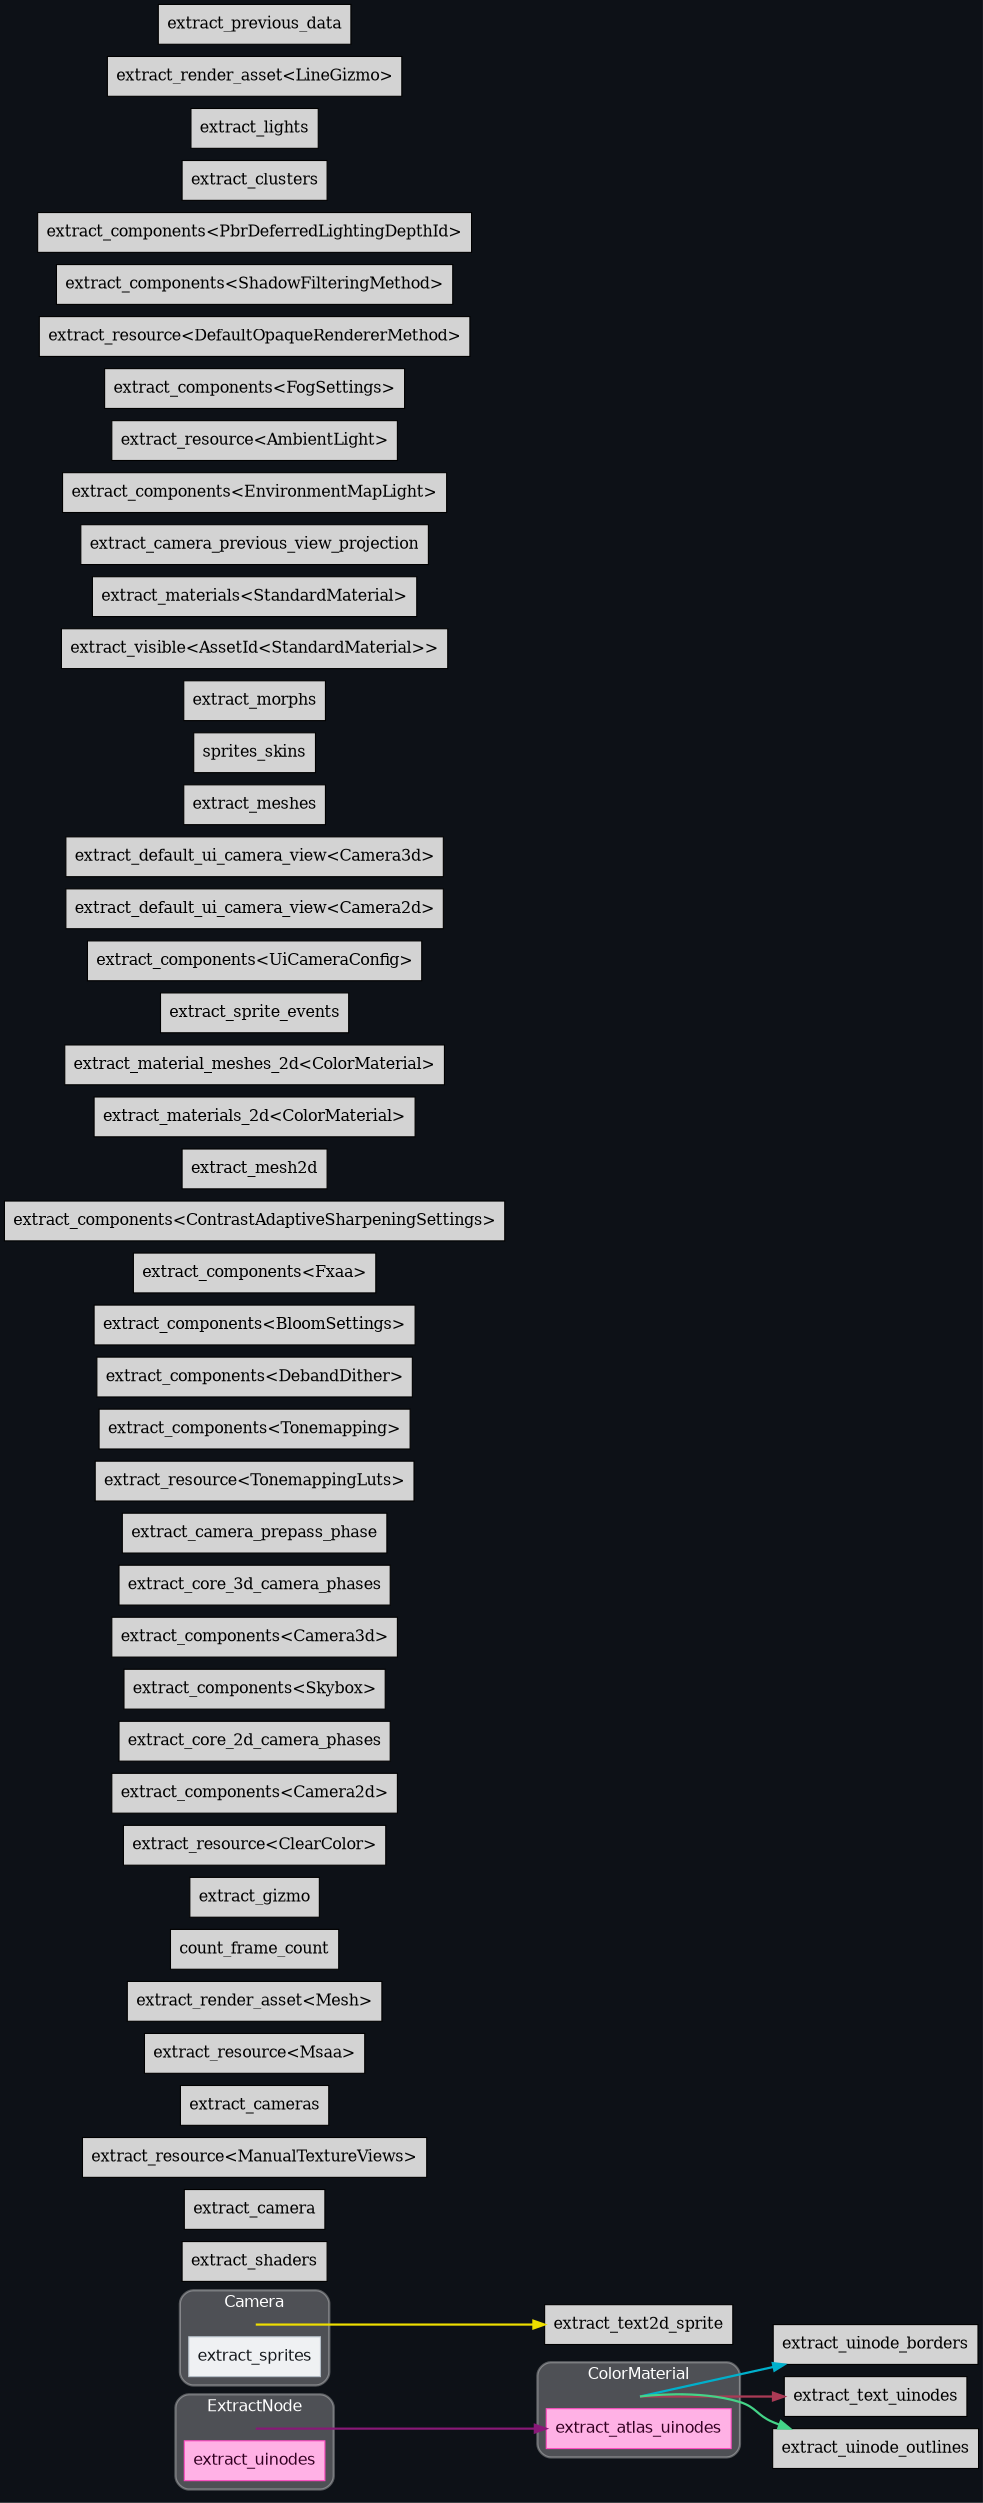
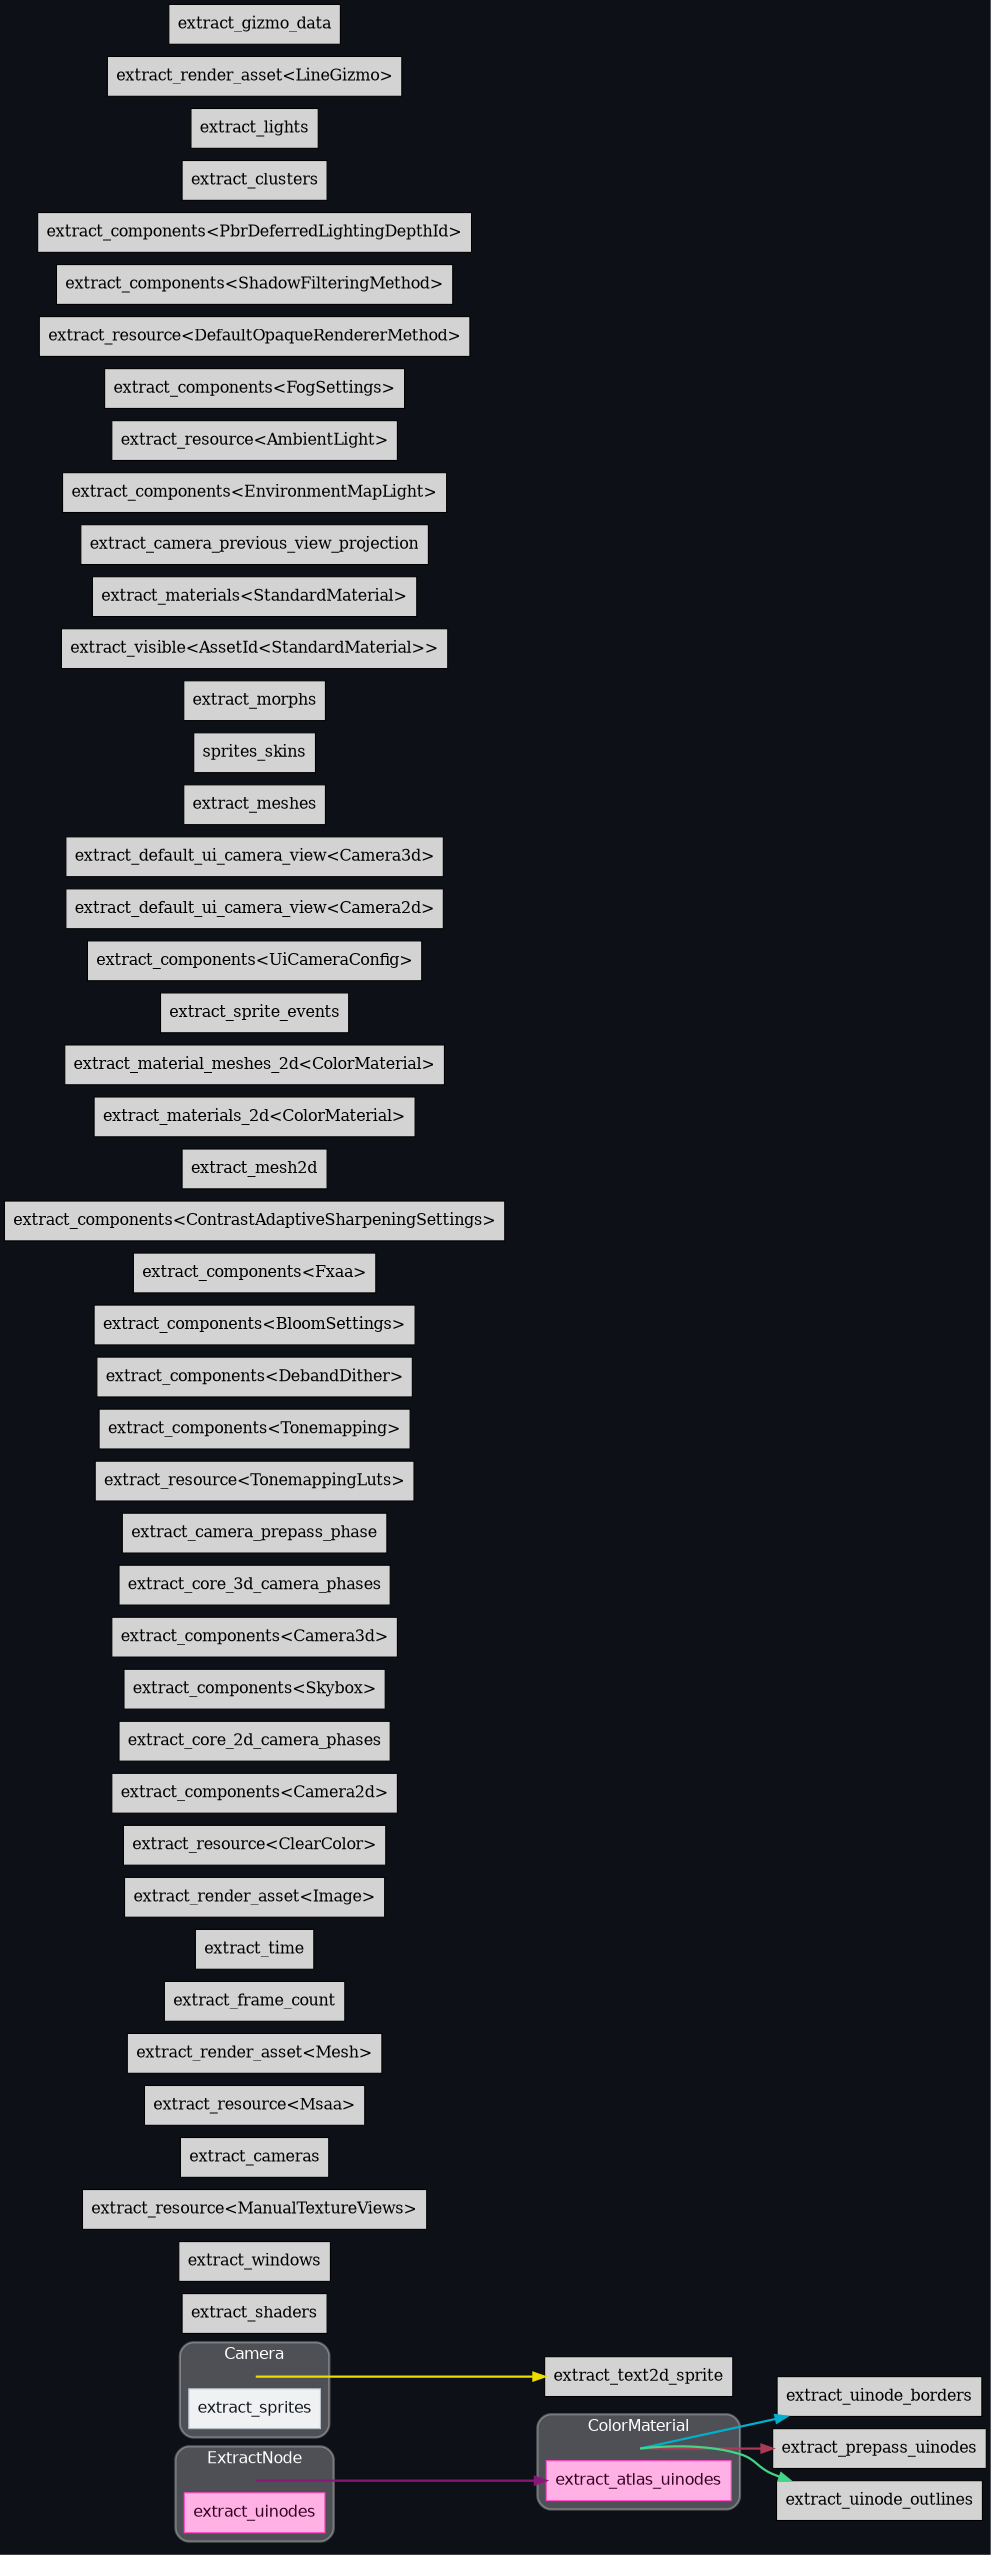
(255, 24) -> (255, 24)
(255, 1897) -> (255, 1949)
none -> (255, 1897)
(255, 1949) -> (255, 2001)
(255, 2209) -> (255, 2261)
(876, 2397) -> (879, 2449)
